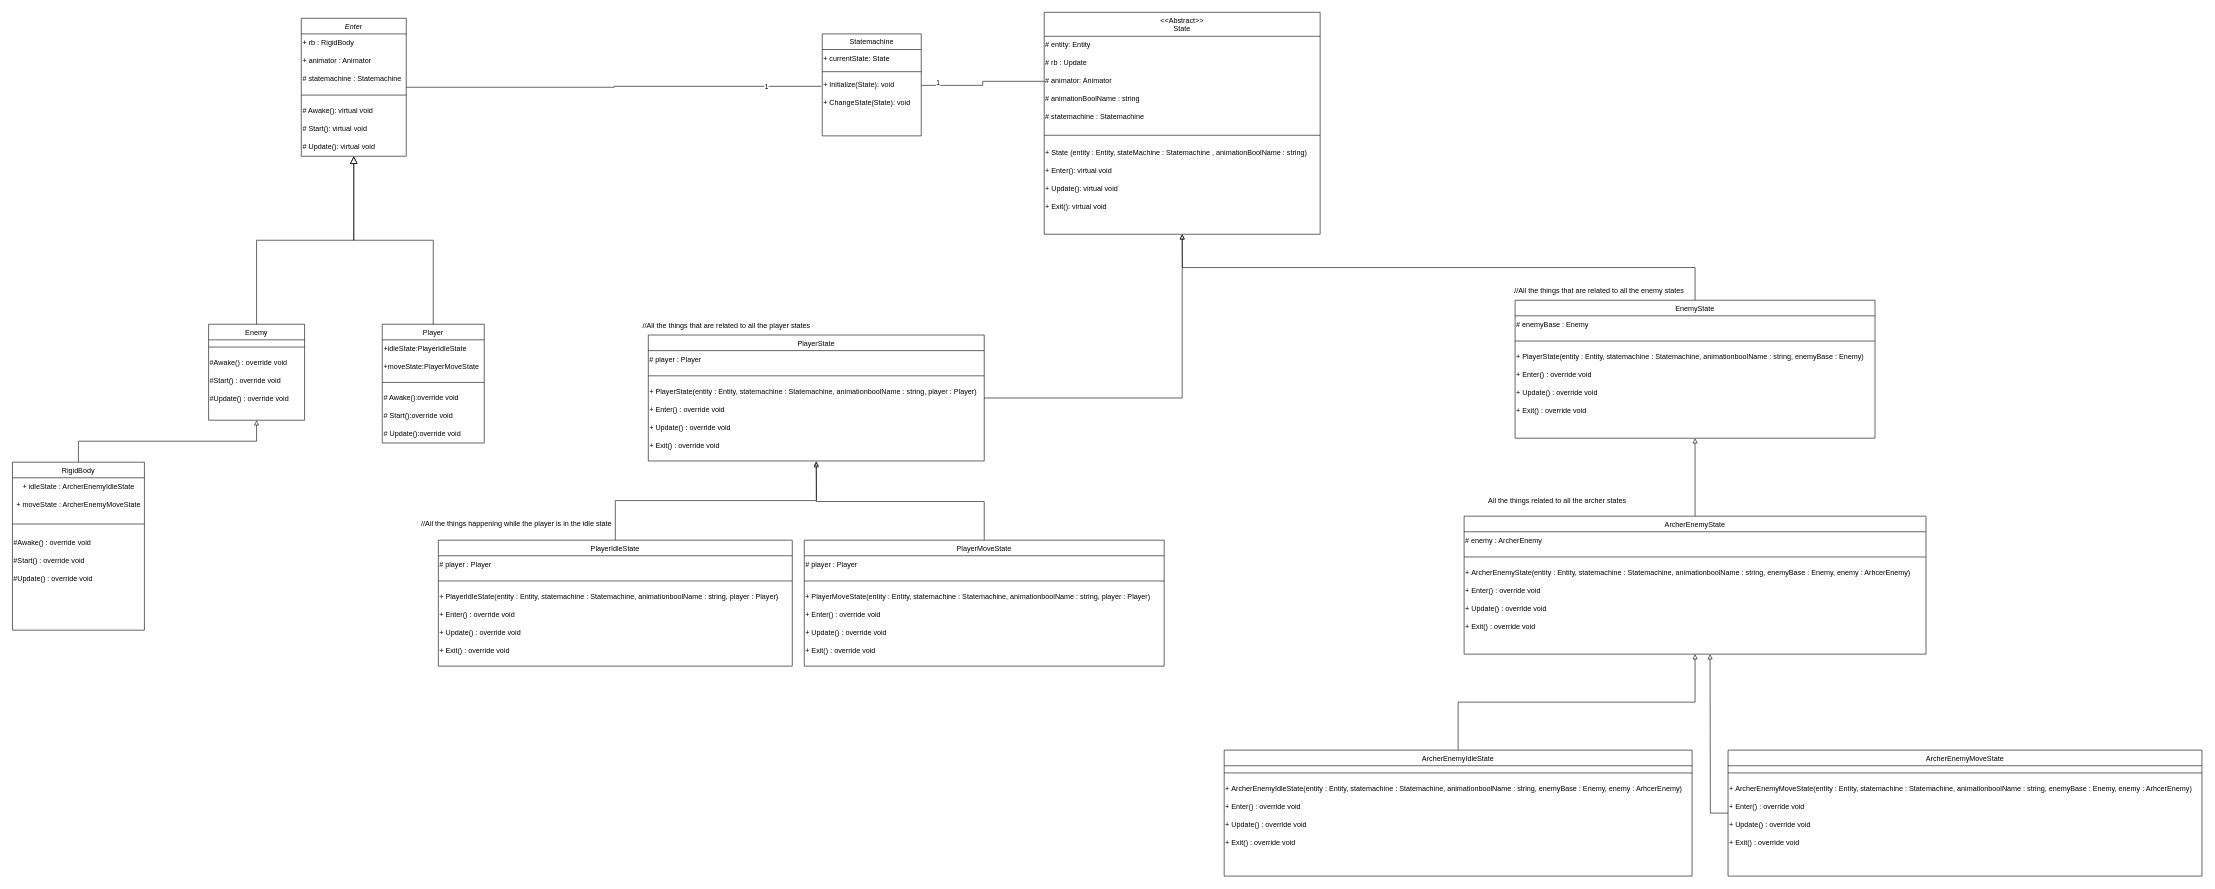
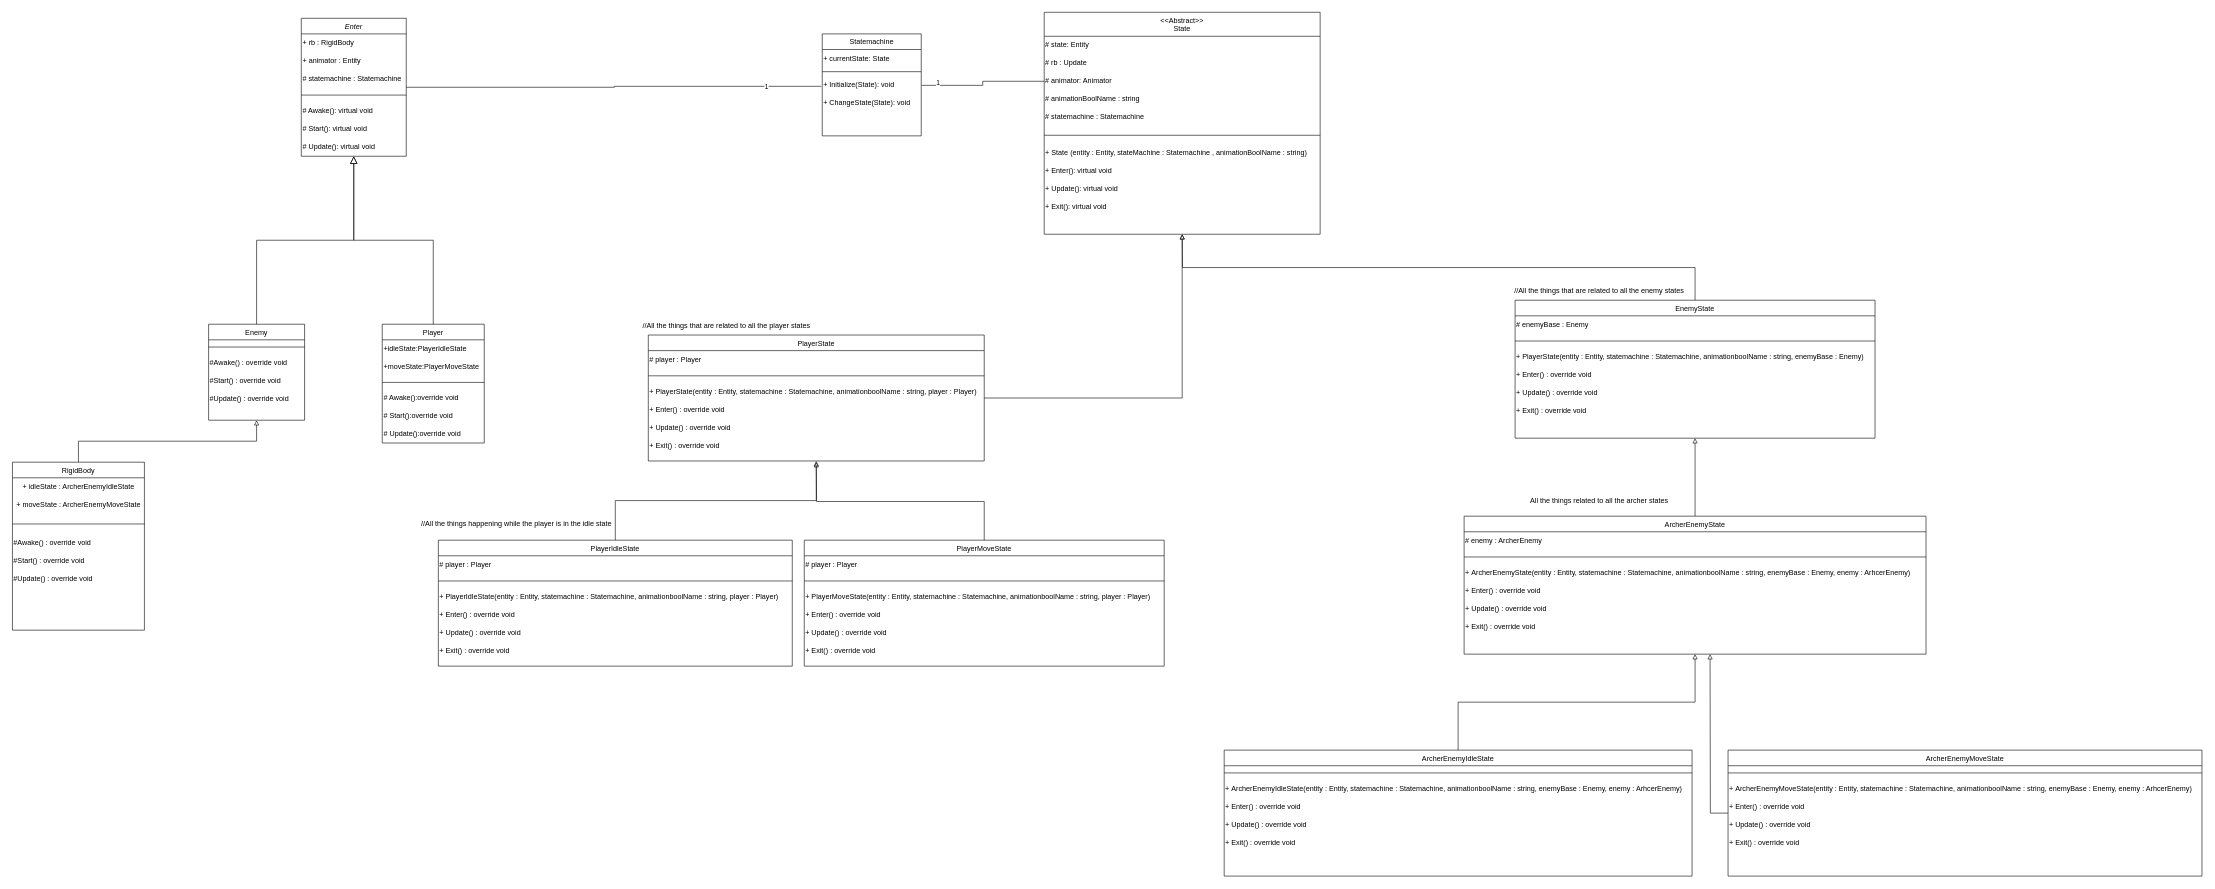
(1073, 45) -> (1072, 45)
(339, 61) -> (335, 61)
(1557, 501) -> (1599, 501)
